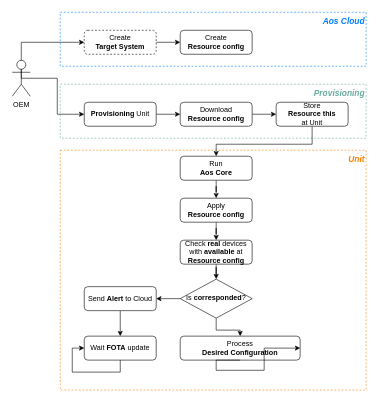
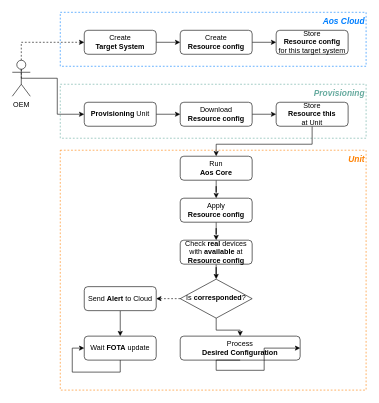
(42, 42) -> (42, 42)
(120, 42) -> (120, 42)
none -> (270, 42)
none -> (312, 42)
(170, 299) -> (170, 299)
